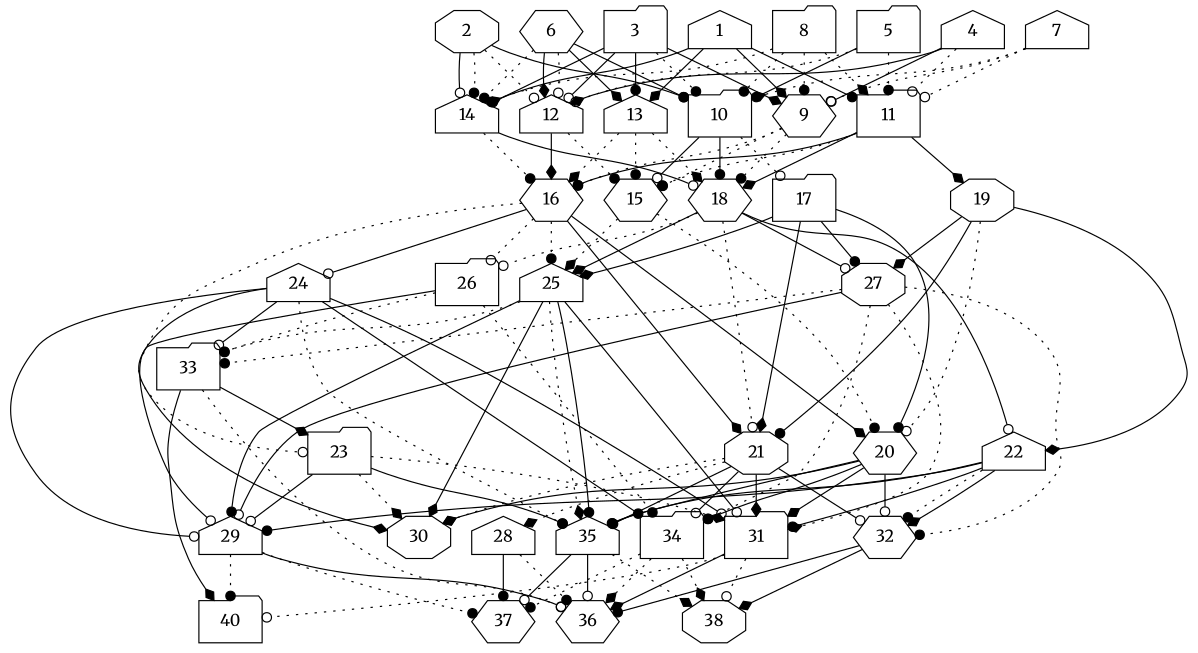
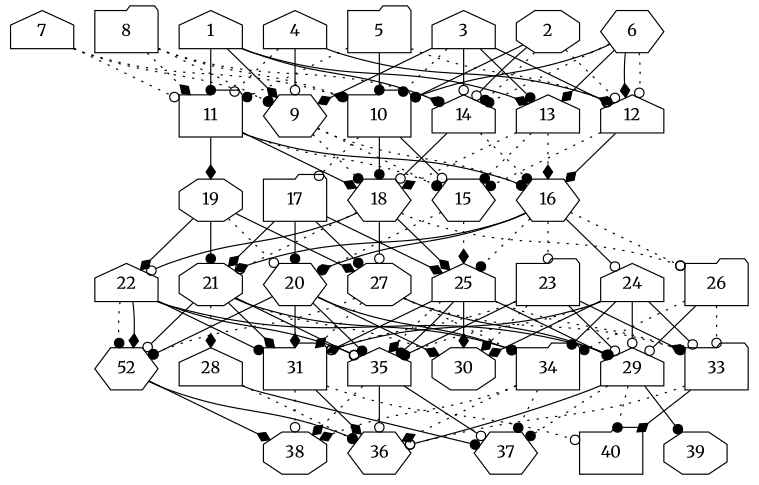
(636, 32) -> (464, 32)
(258, 408) -> (623, 322)
none -> (695, 453)
(885, 537) -> (126, 369)
